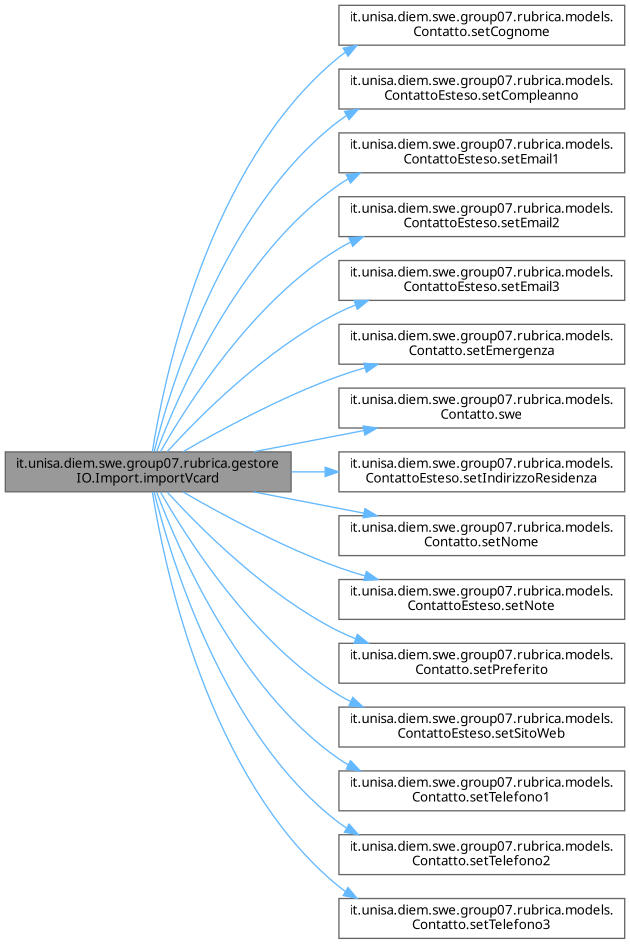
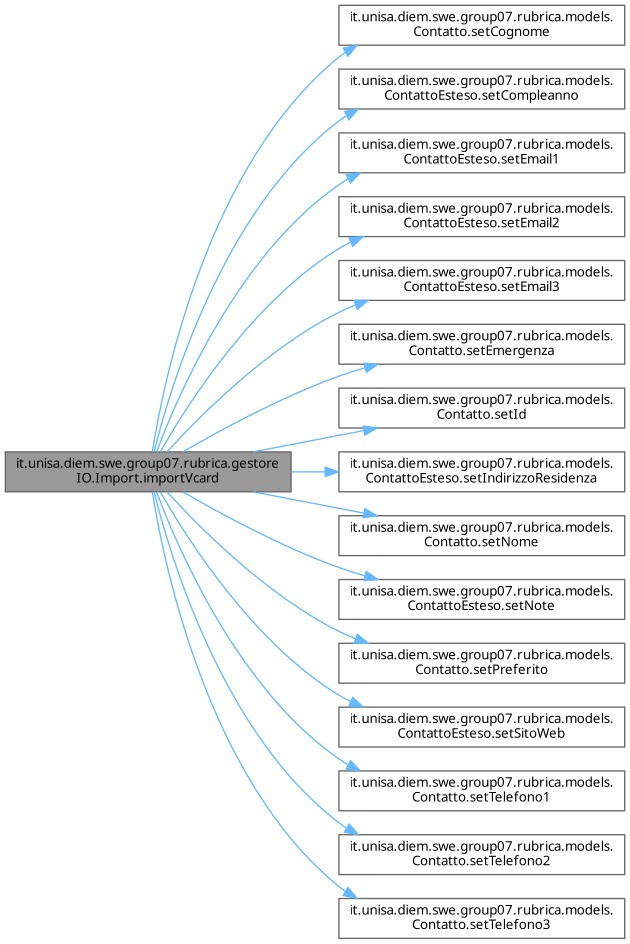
(482, 408) -> (482, 408)
